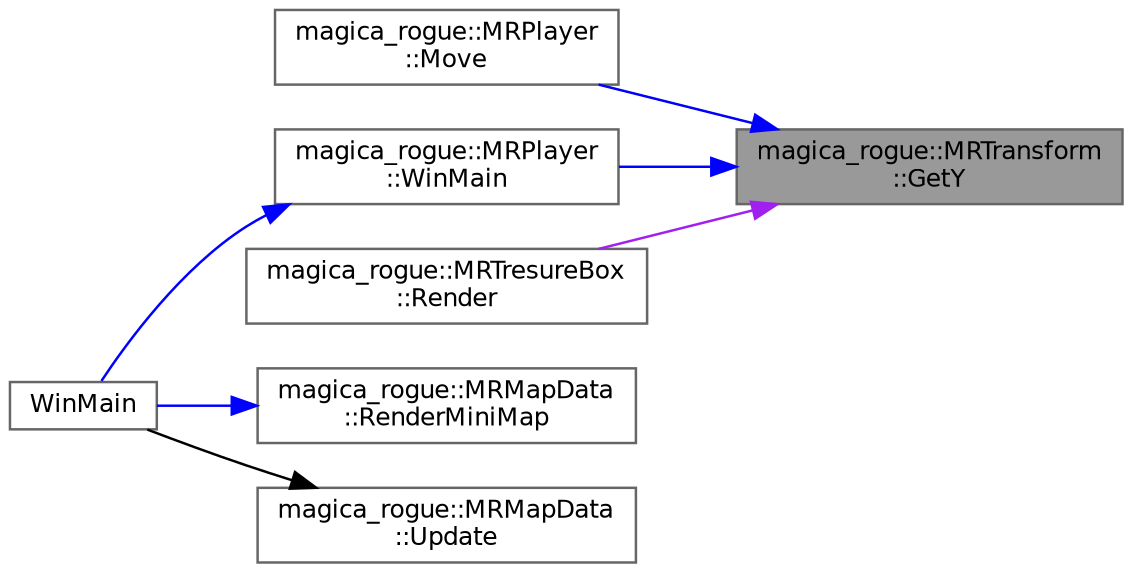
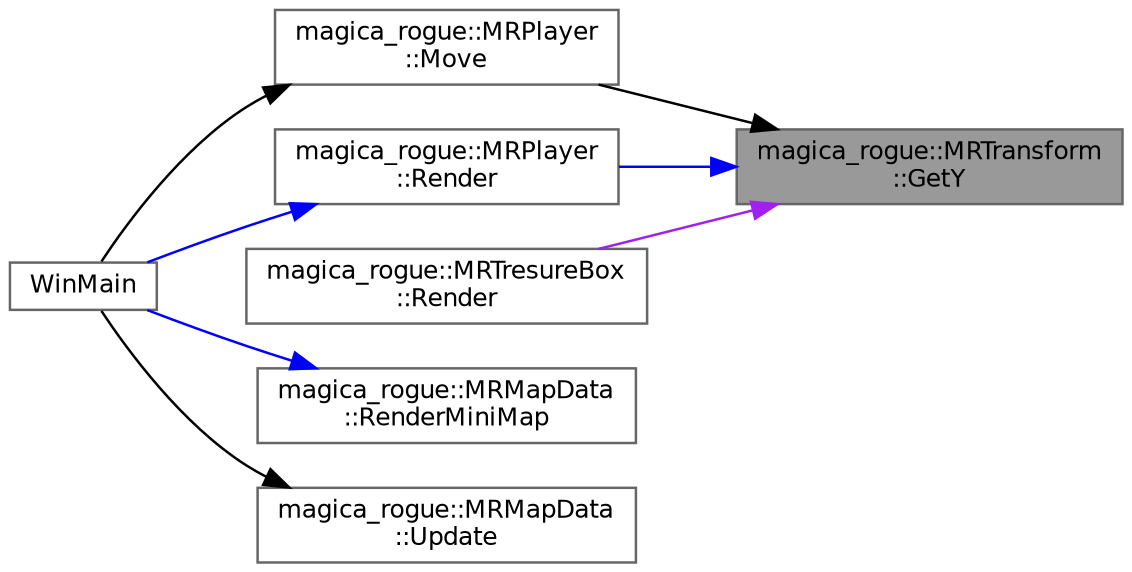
(676, 104) -> (676, 104)
(447, 167) -> (447, 167)
none -> (174, 169)
